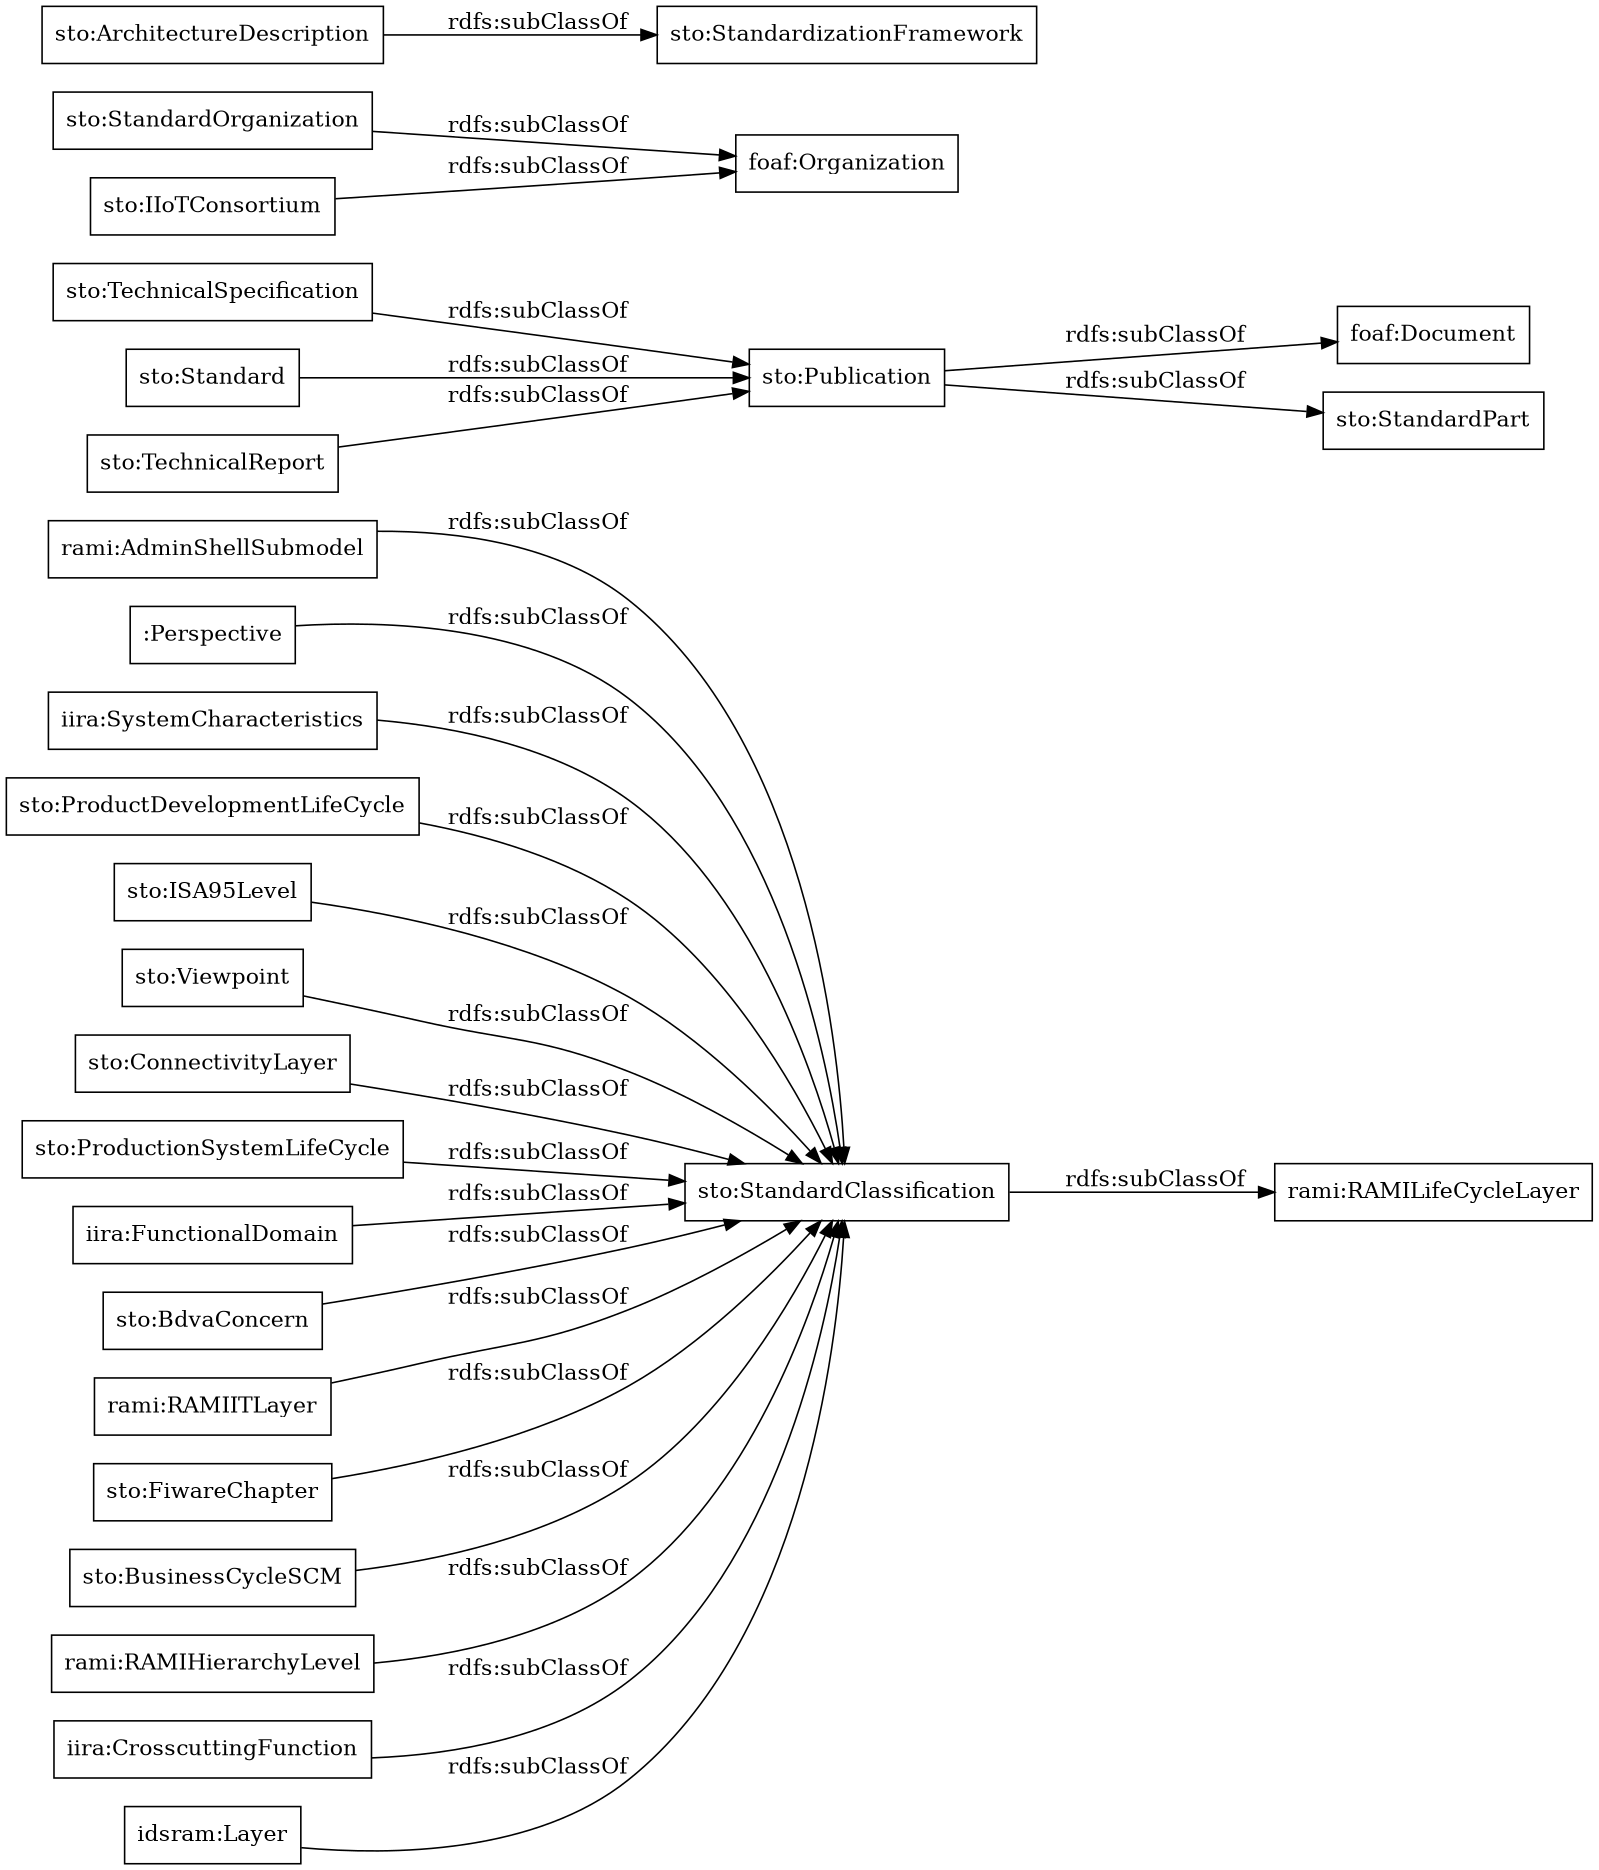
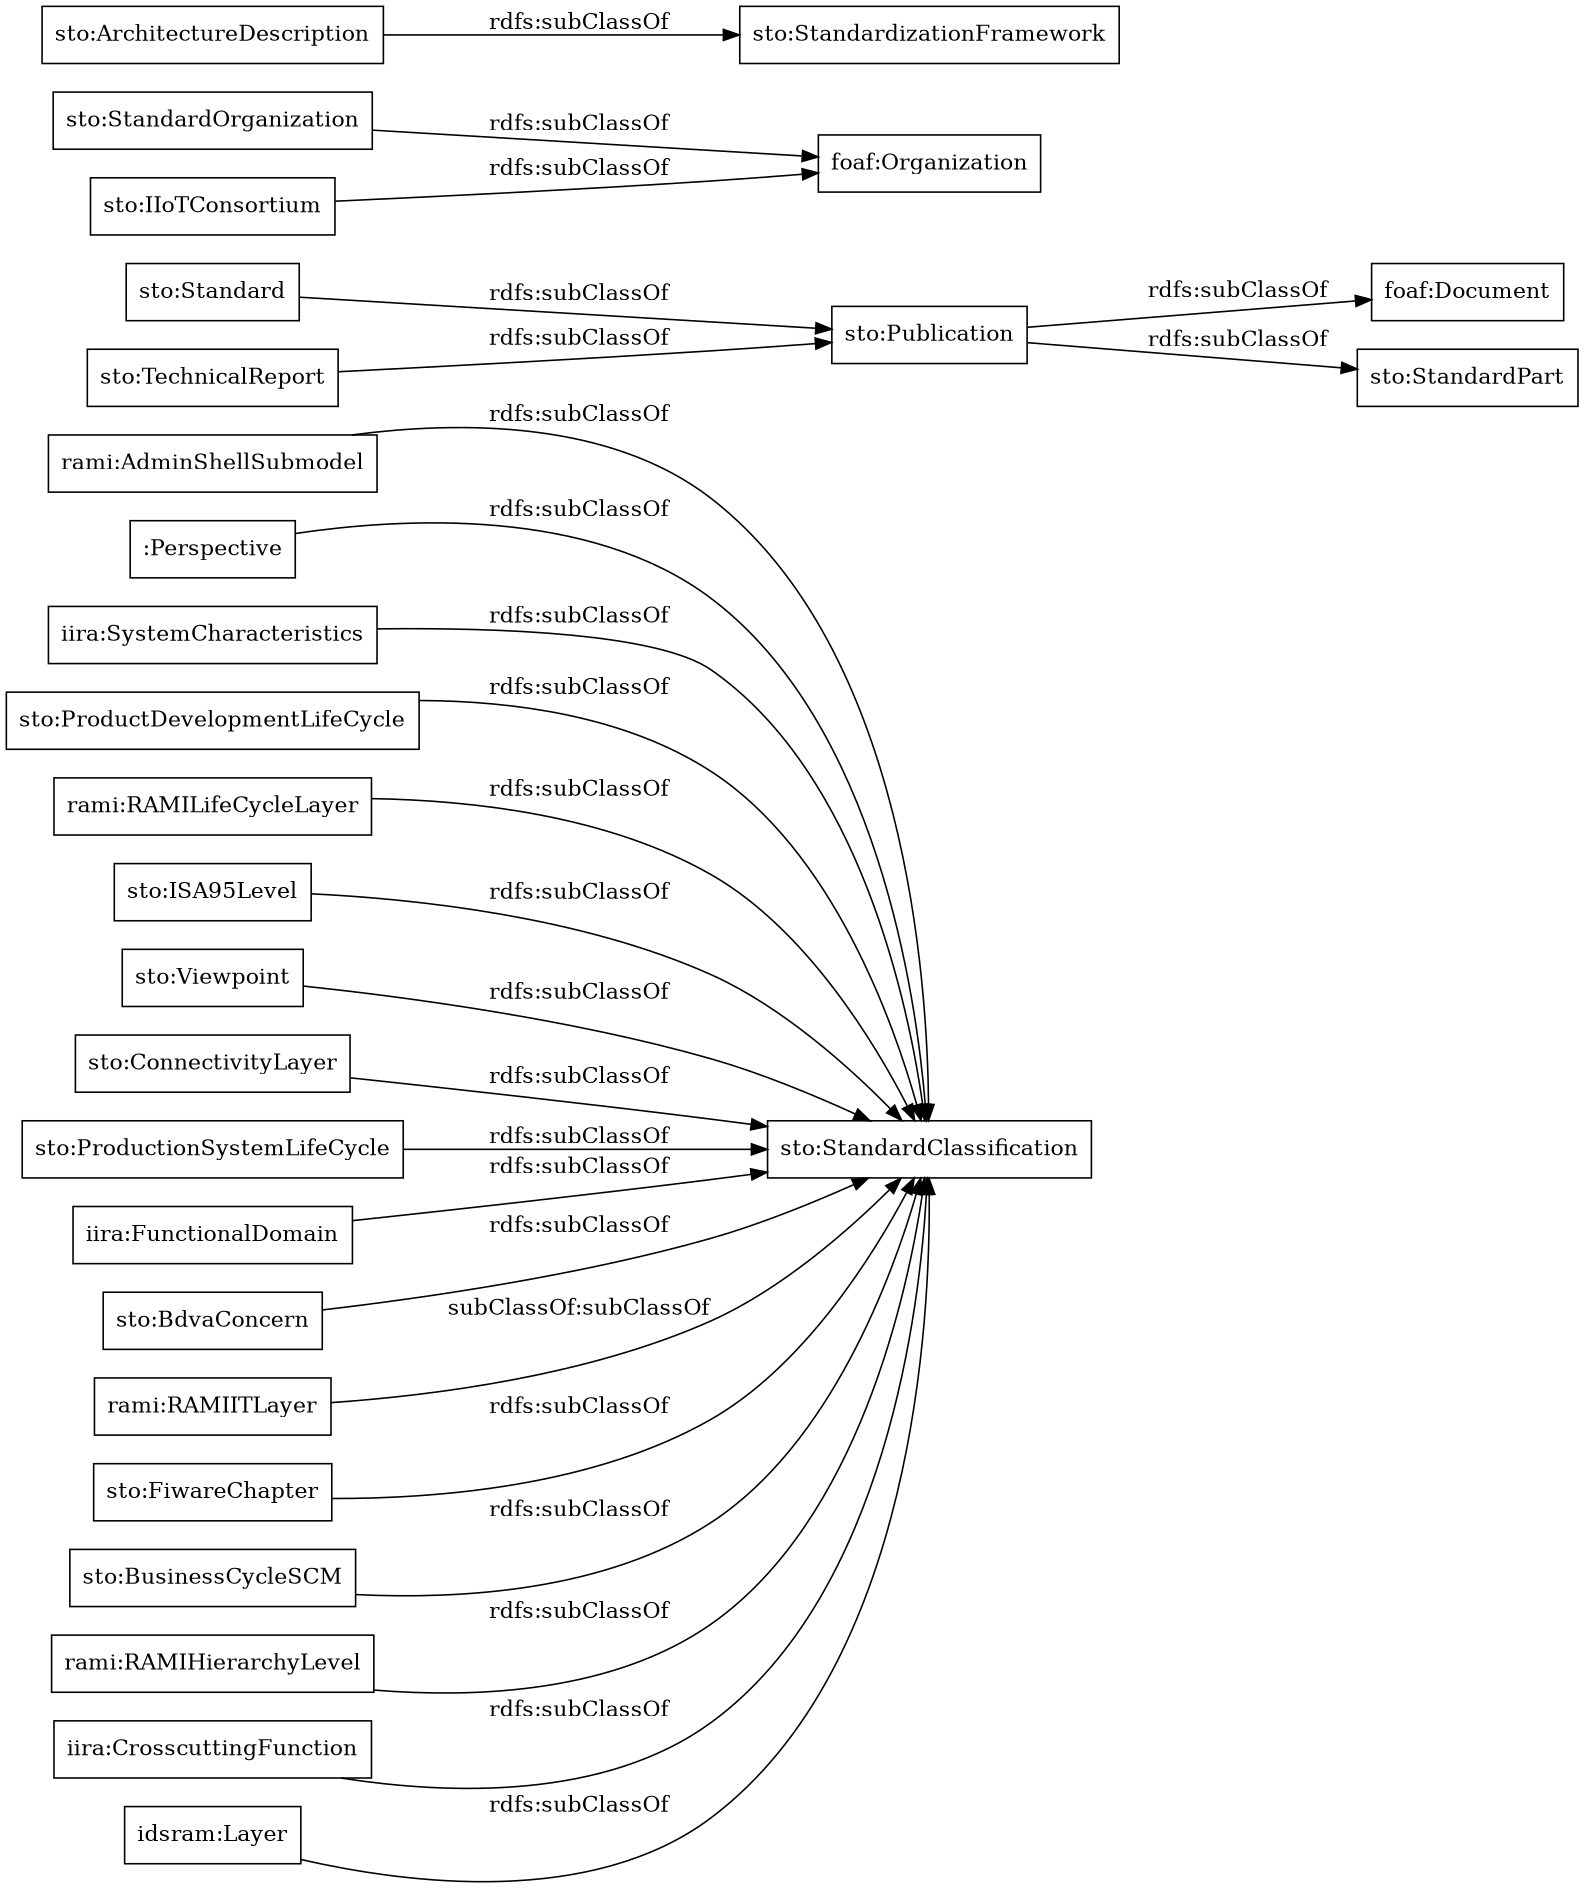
(213, 292) -> none
(1134, 1192) -> (691, 865)
(538, 1298) -> (579, 1309)
